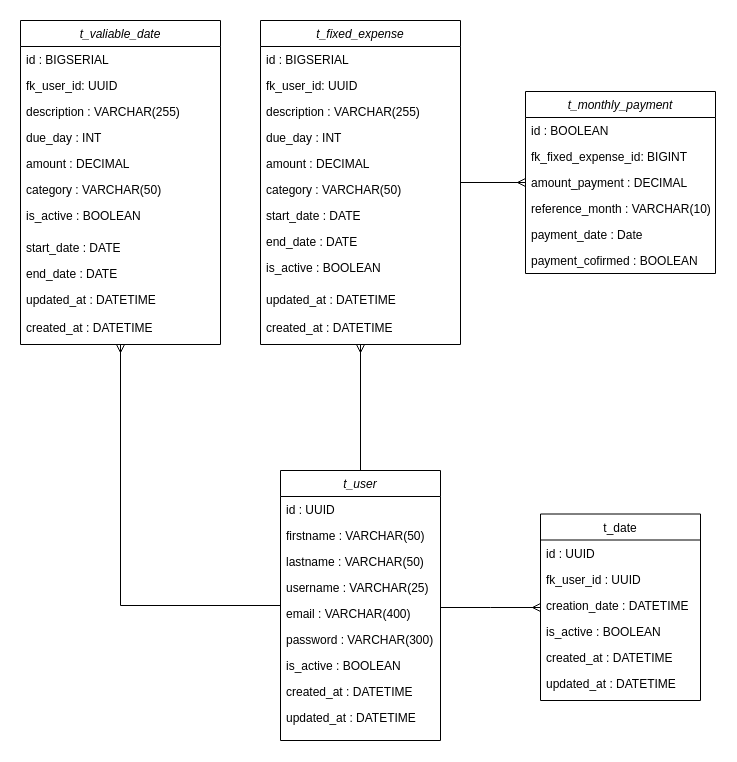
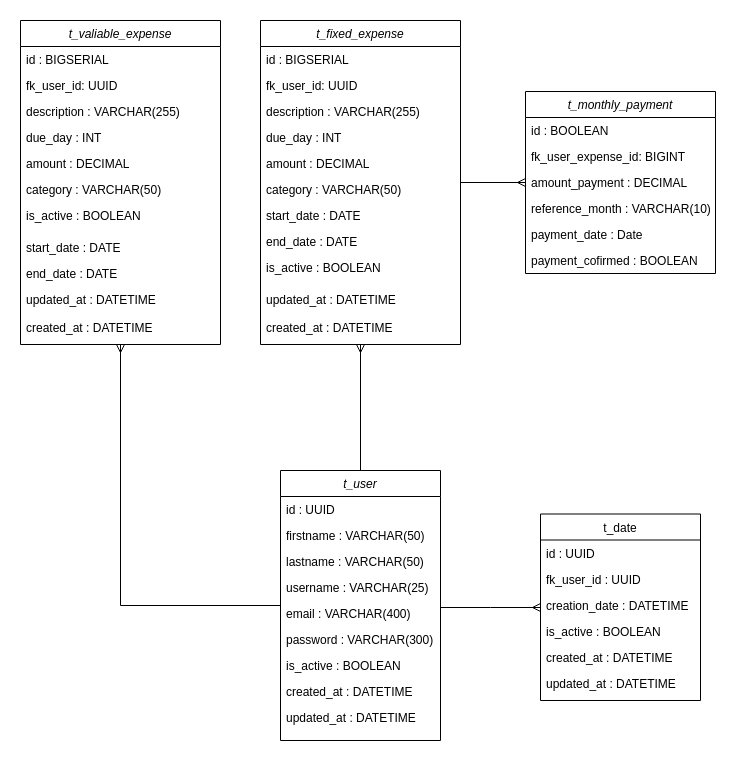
(120, 34) -> (120, 34)
(615, 157) -> (614, 157)
